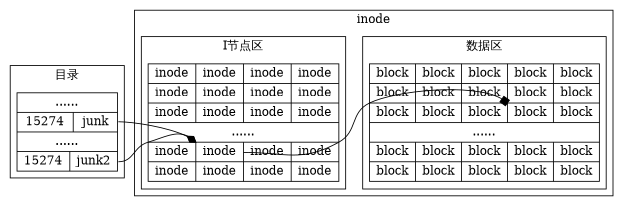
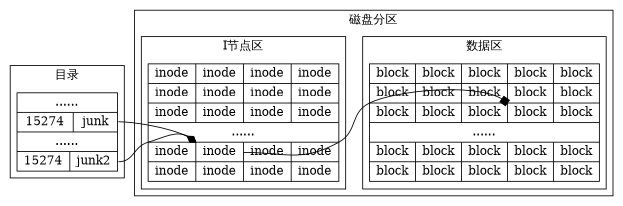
(374, 20) -> (374, 20)
